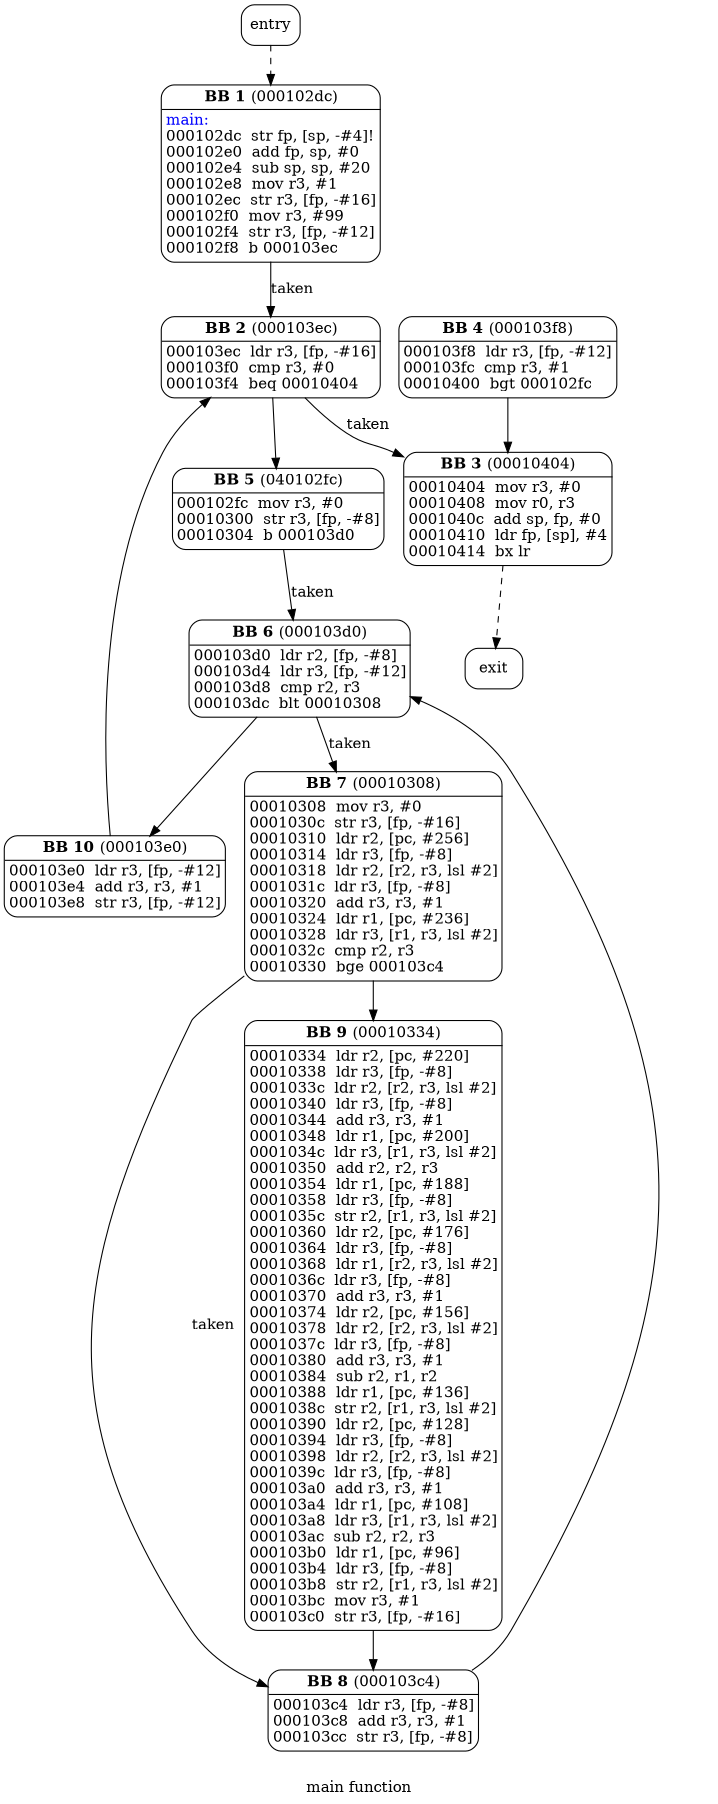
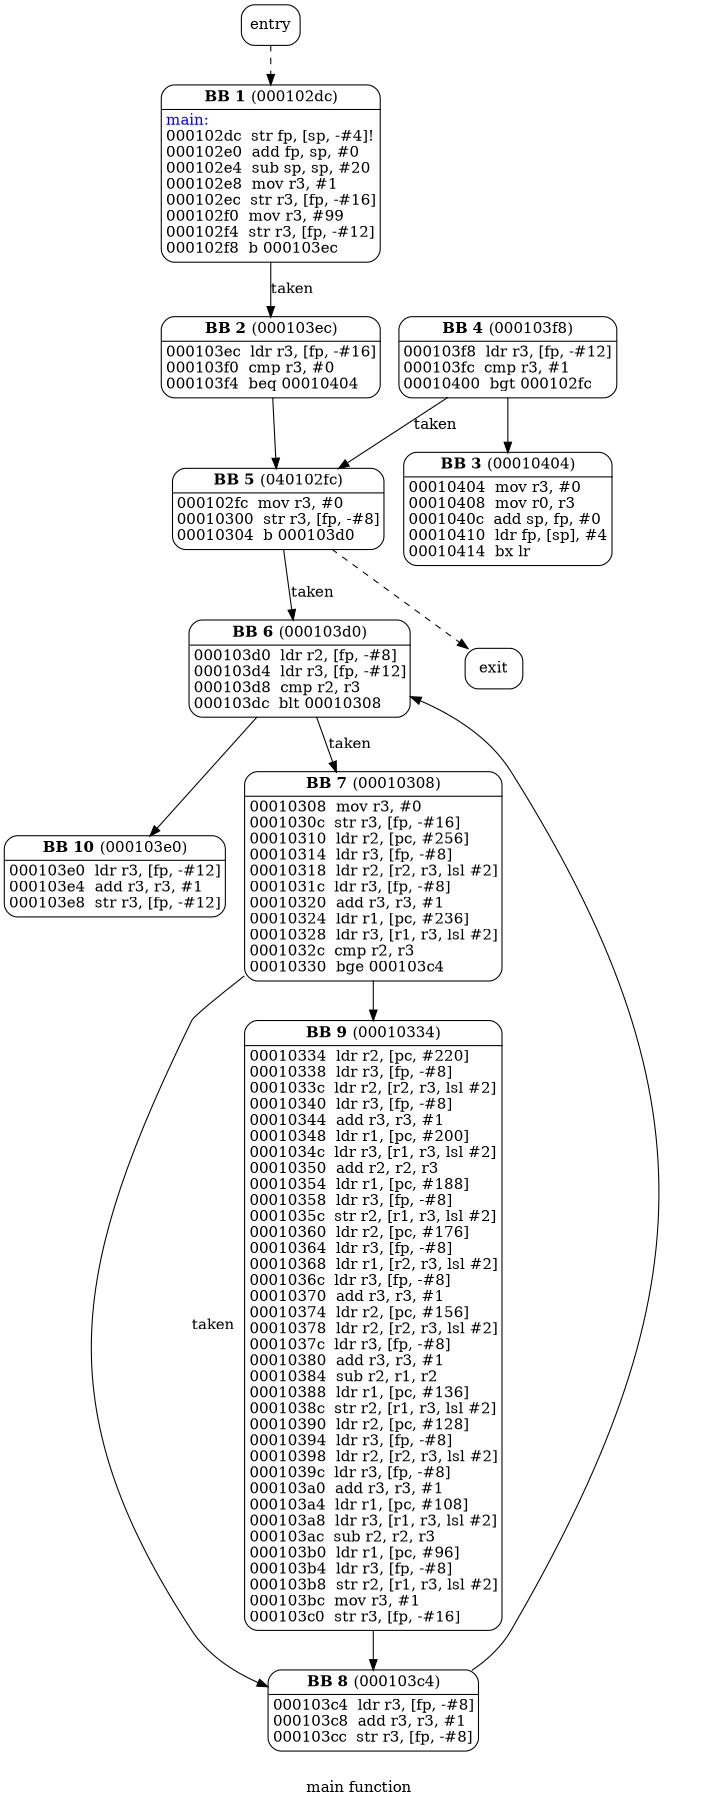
none -> (398, 430)
(345, 432) -> none
(500, 601) -> (396, 596)
(115, 610) -> none
